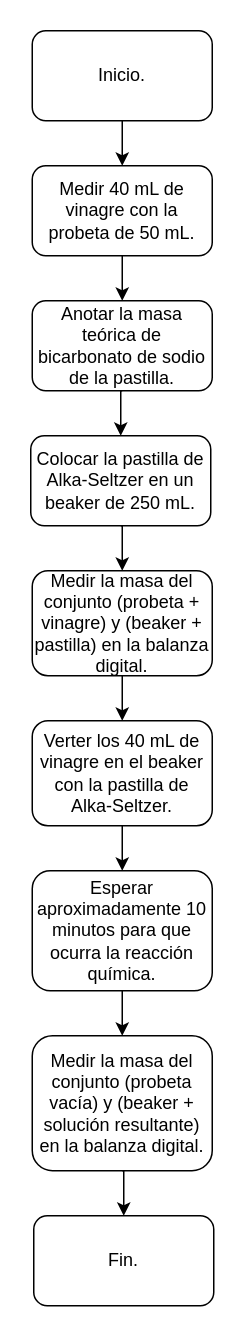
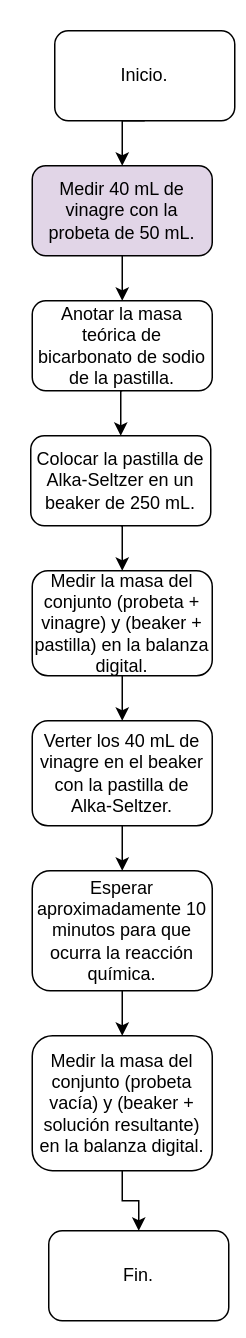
(122, 76) -> (145, 76)
(122, 211) -> (122, 211)
(124, 1261) -> (139, 1276)
